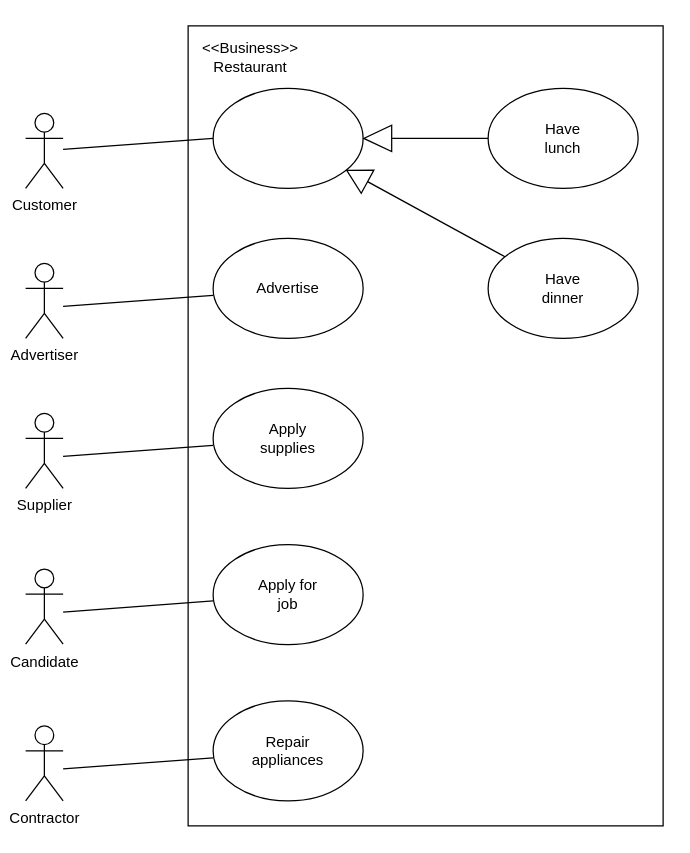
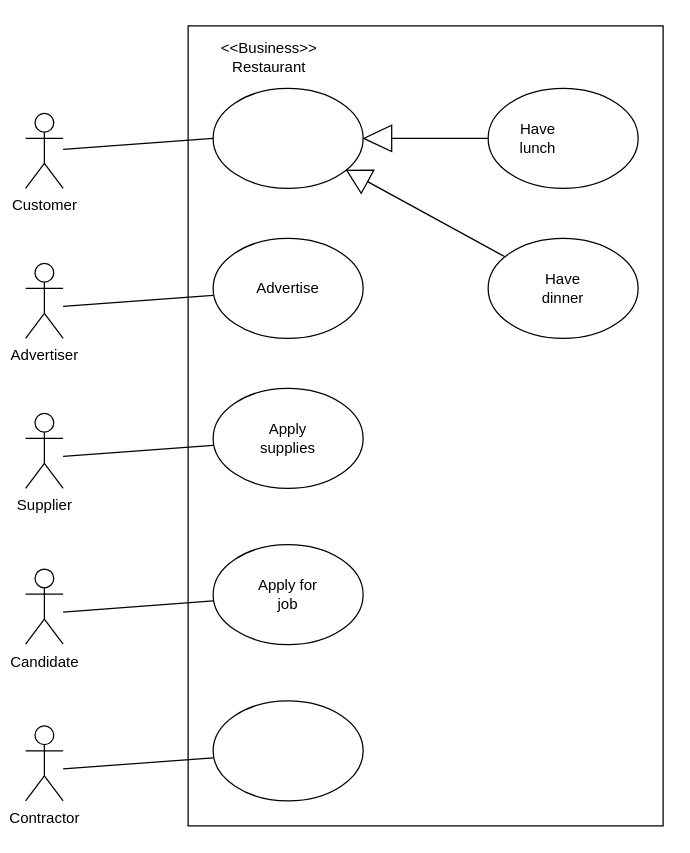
(251, 57) -> (269, 57)
(563, 138) -> (538, 138)
(288, 751) -> none
